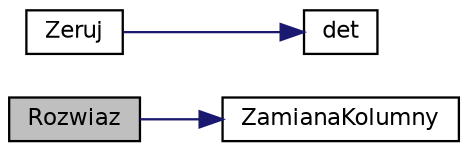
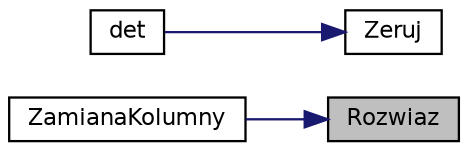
(202, 32) -> (243, 32)
(170, 119) -> (275, 119)
